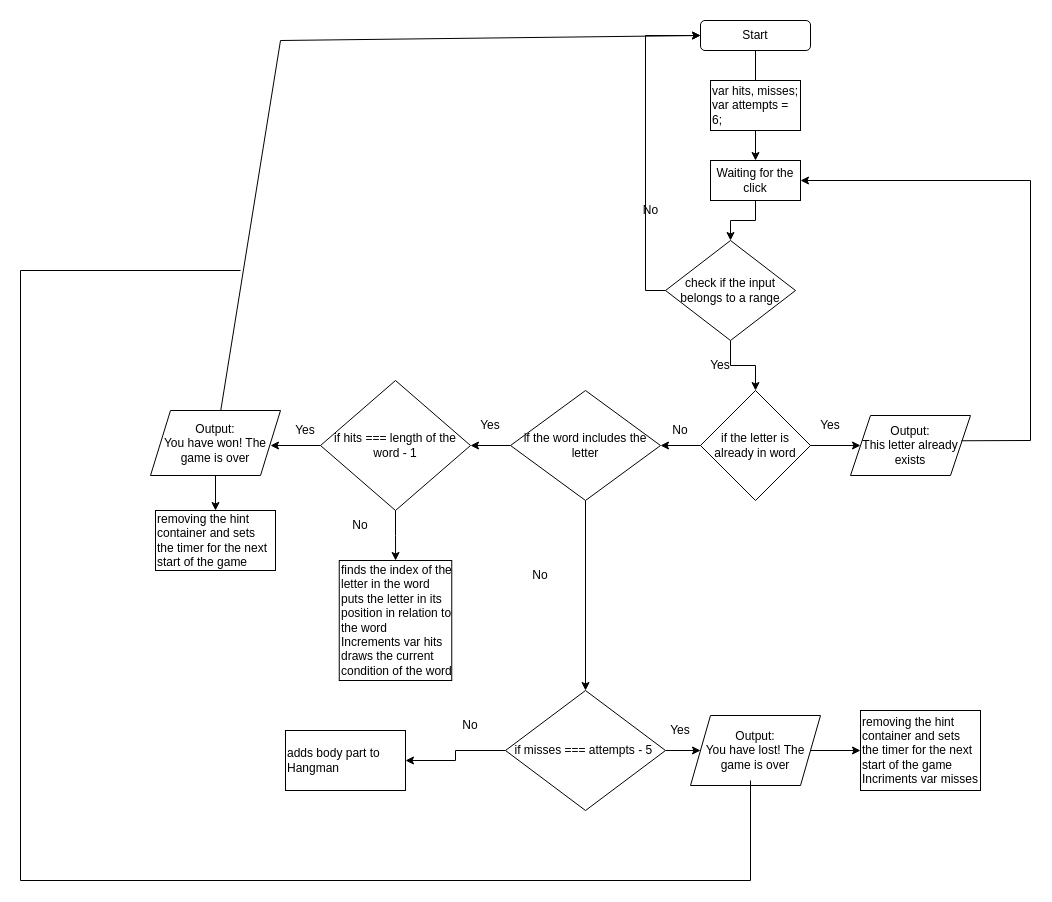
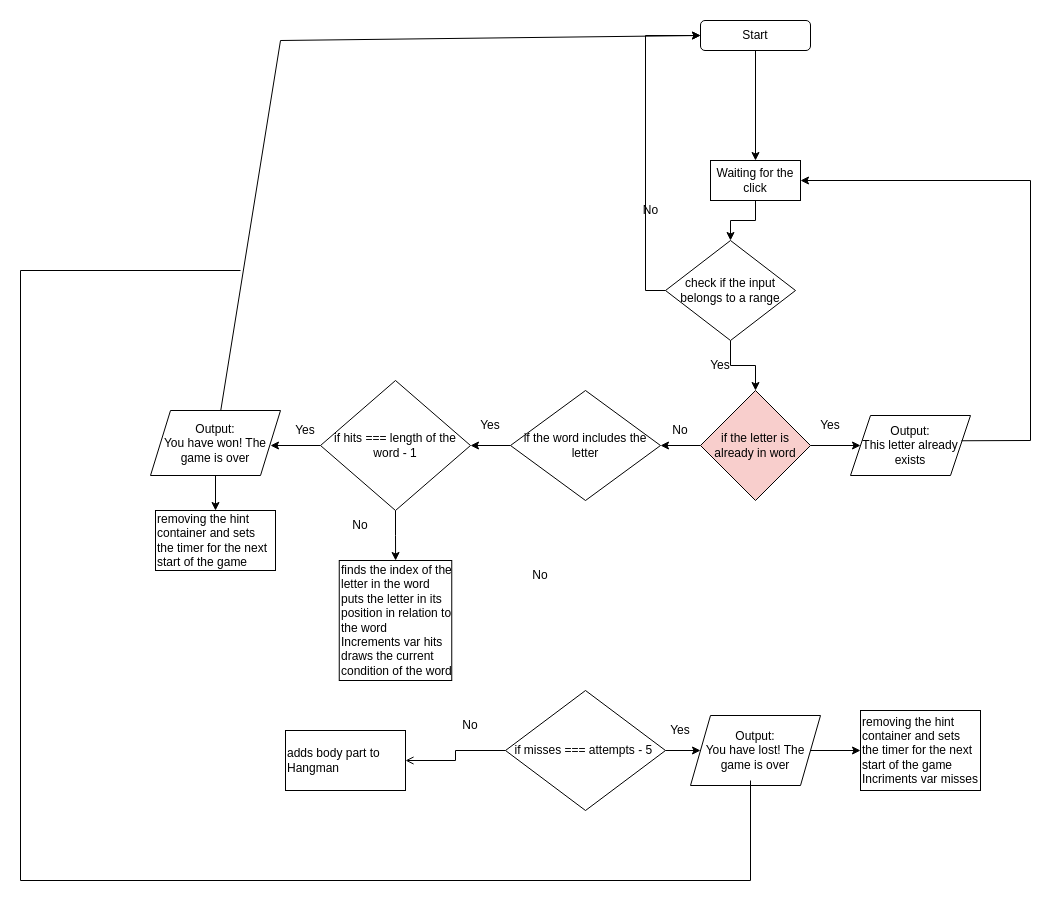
(756, 106) -> none
(756, 446) -> (756, 446)
(586, 592) -> none
(413, 761) -> (411, 761)
